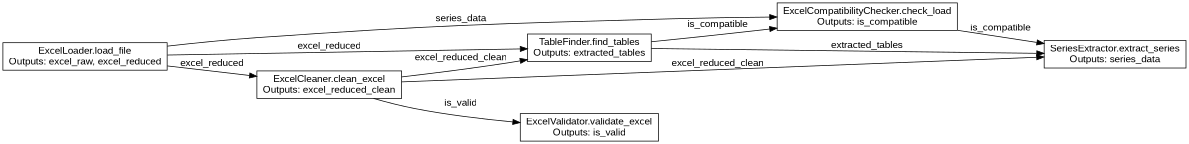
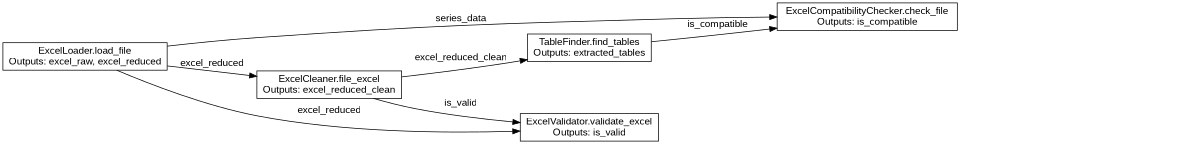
(867, 17) -> (867, 17)
(344, 52) -> (311, 124)
(1115, 54) -> none
(329, 85) -> (329, 85)
